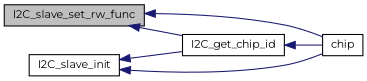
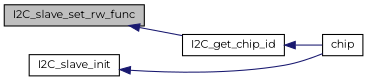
(240, 18) -> none
(156, 55) -> none
